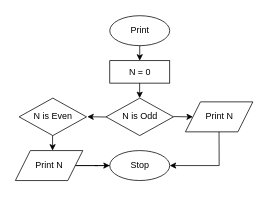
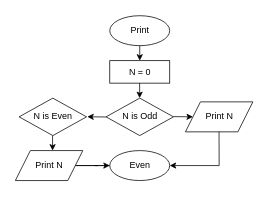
(140, 165) -> (140, 165)
